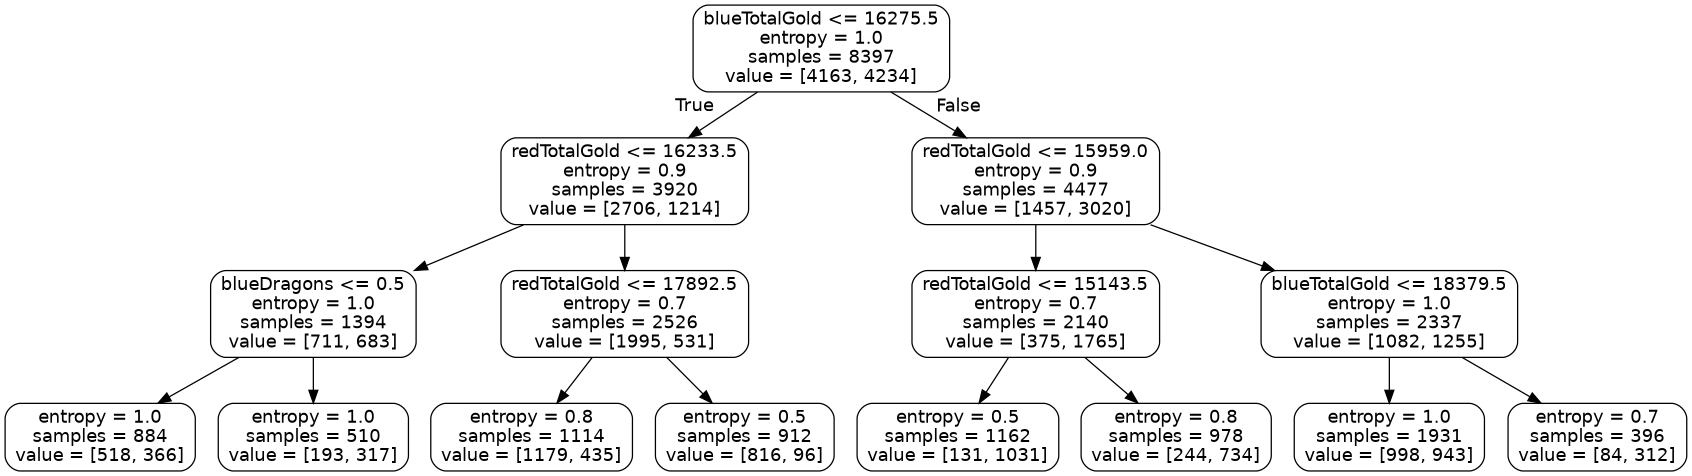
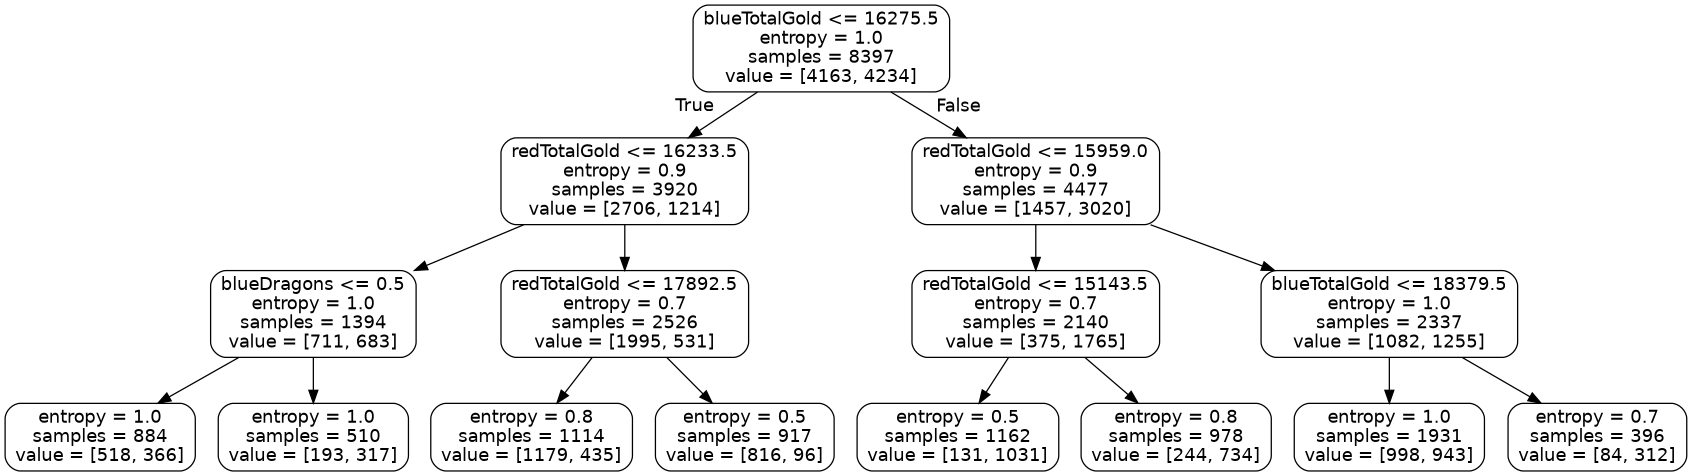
(745, 437) -> (745, 437)
